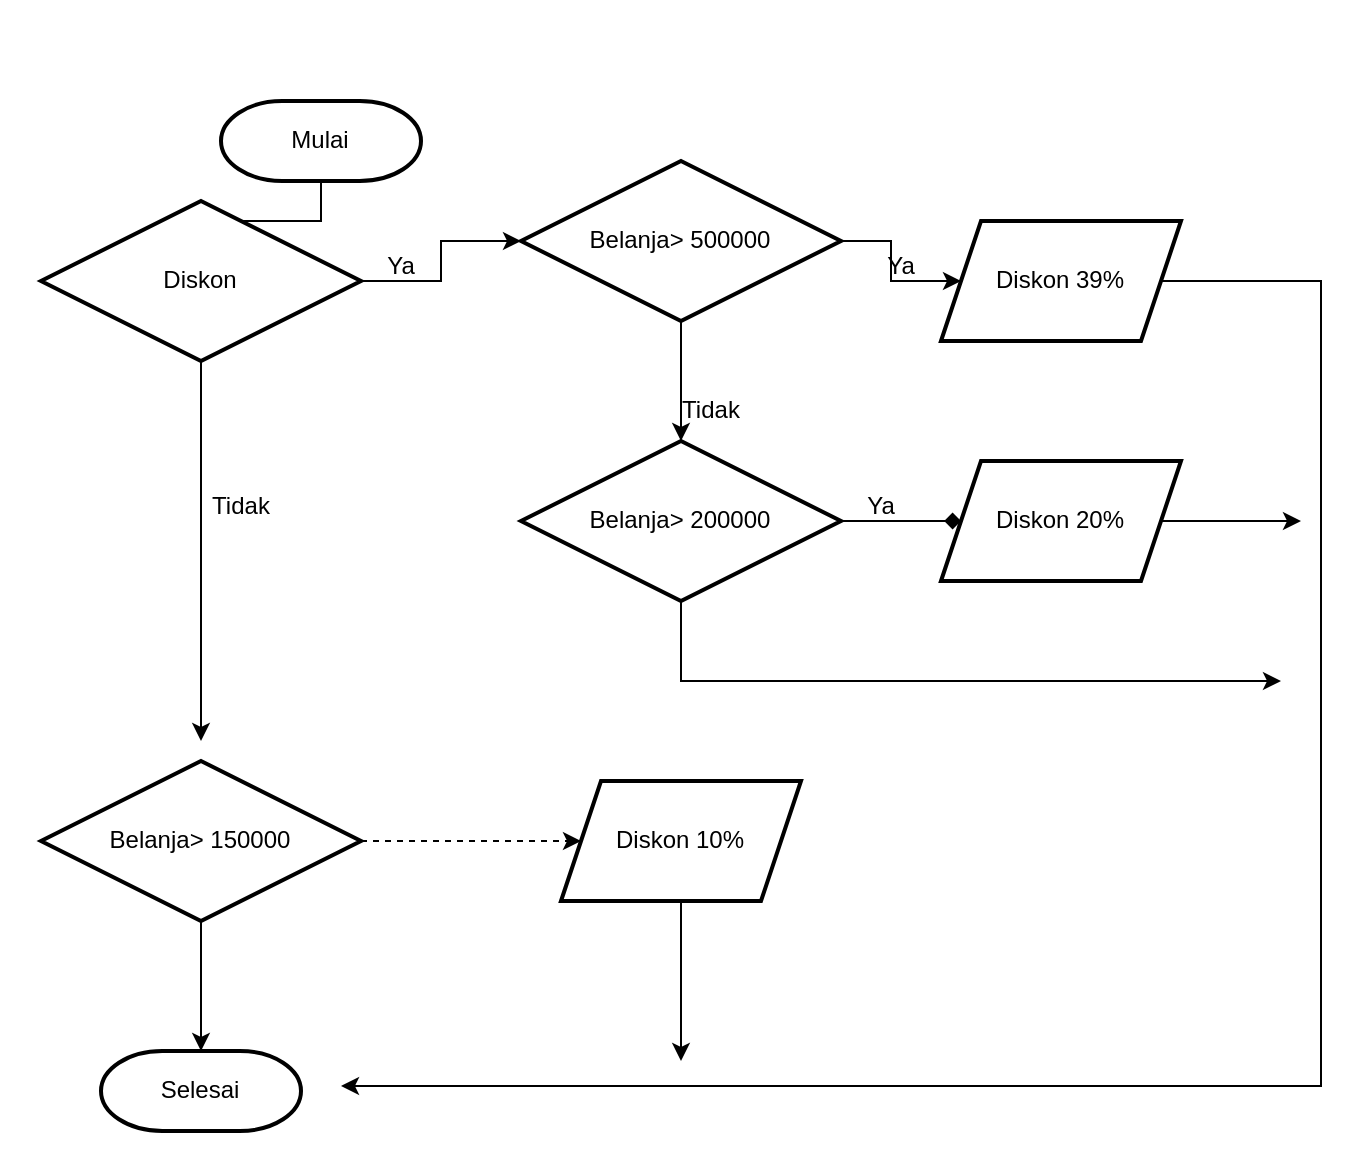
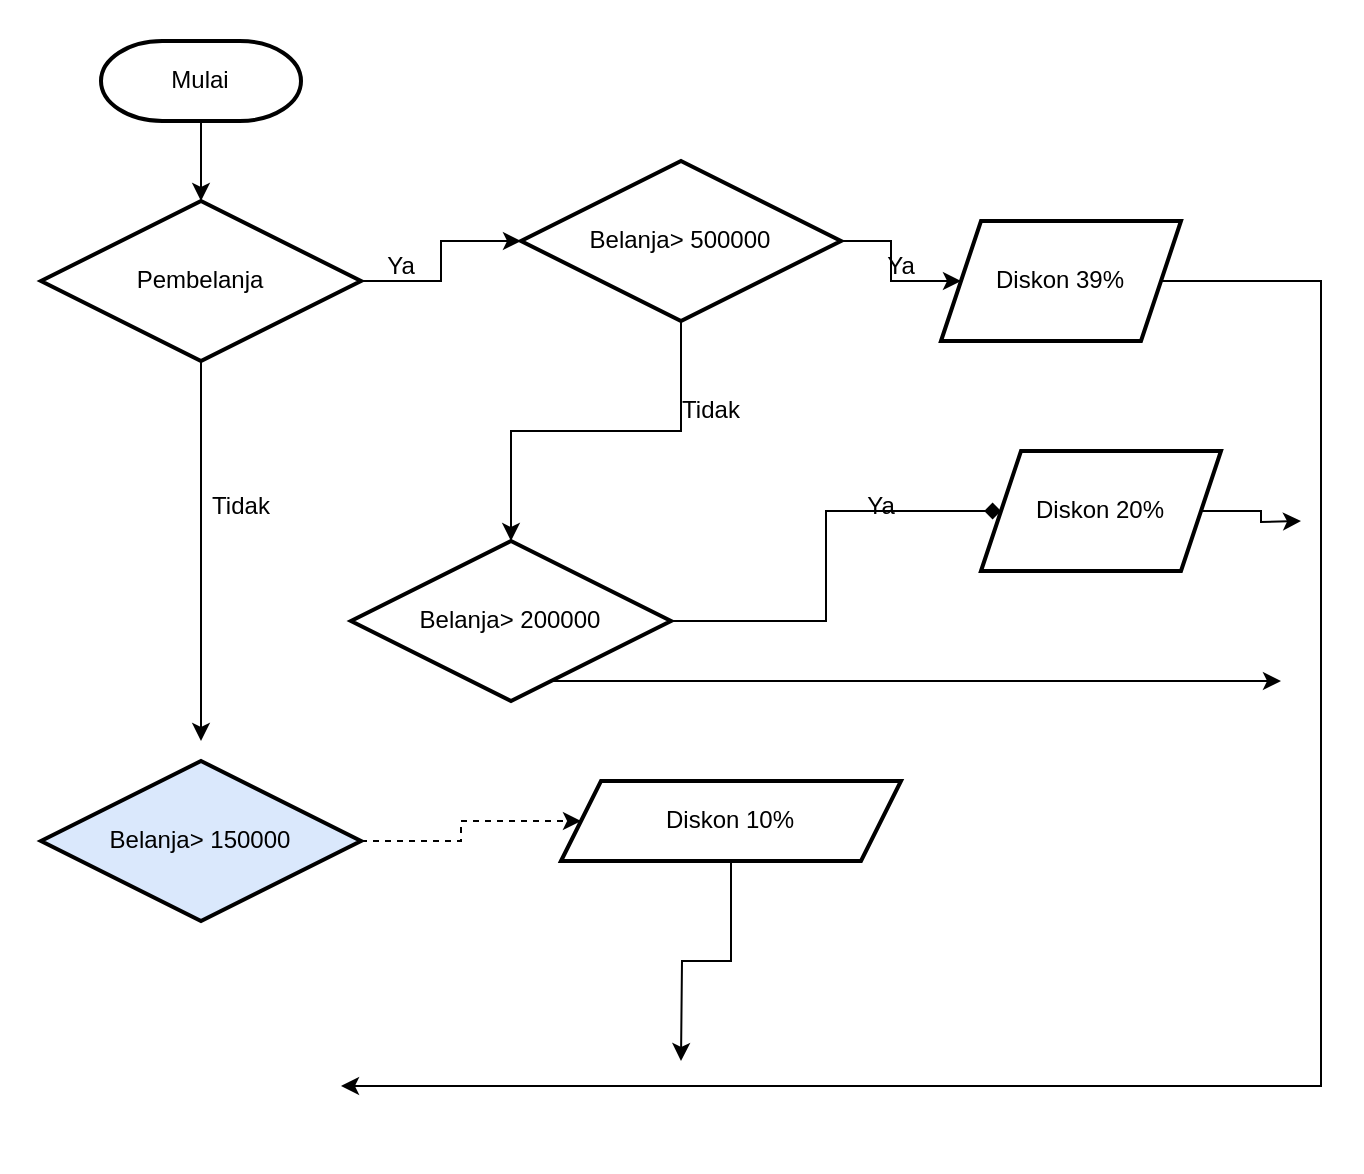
(321, 141) -> (201, 81)
(201, 281) -> (201, 281)
(681, 521) -> (511, 621)
(1061, 521) -> (1101, 511)
(201, 841) -> (201, 841)
(681, 841) -> (731, 821)
(201, 979) -> none
(201, 1091) -> none
